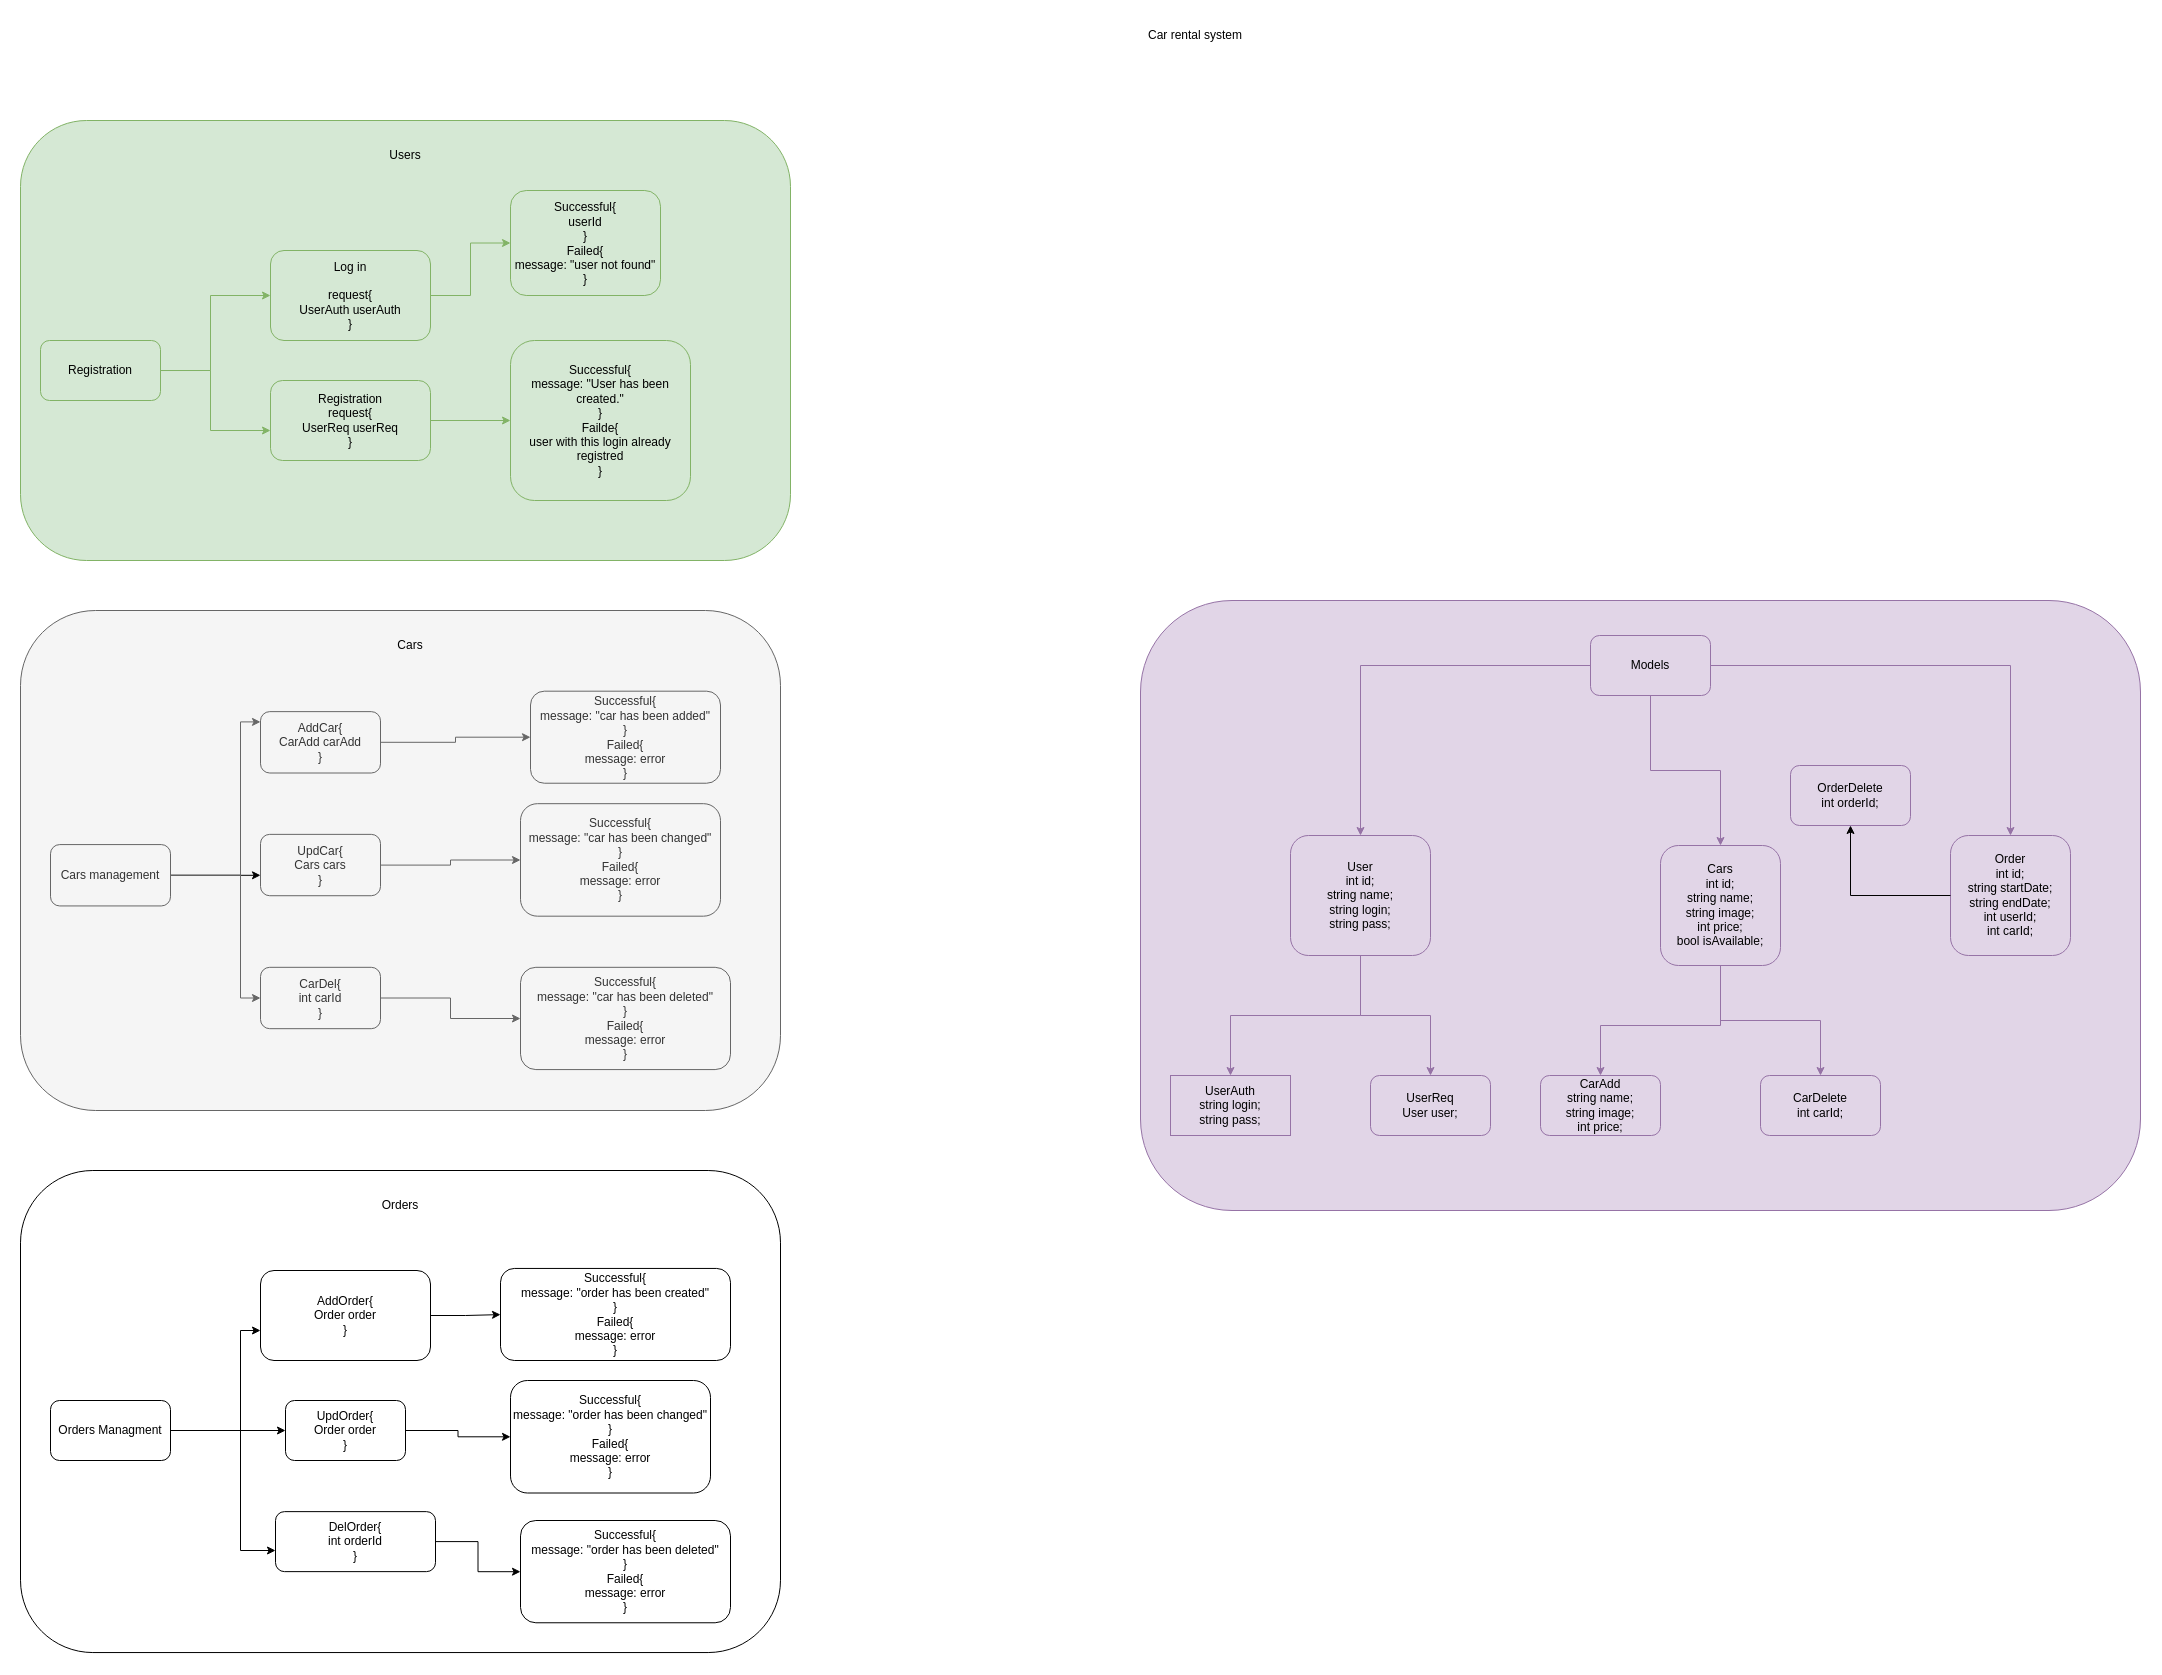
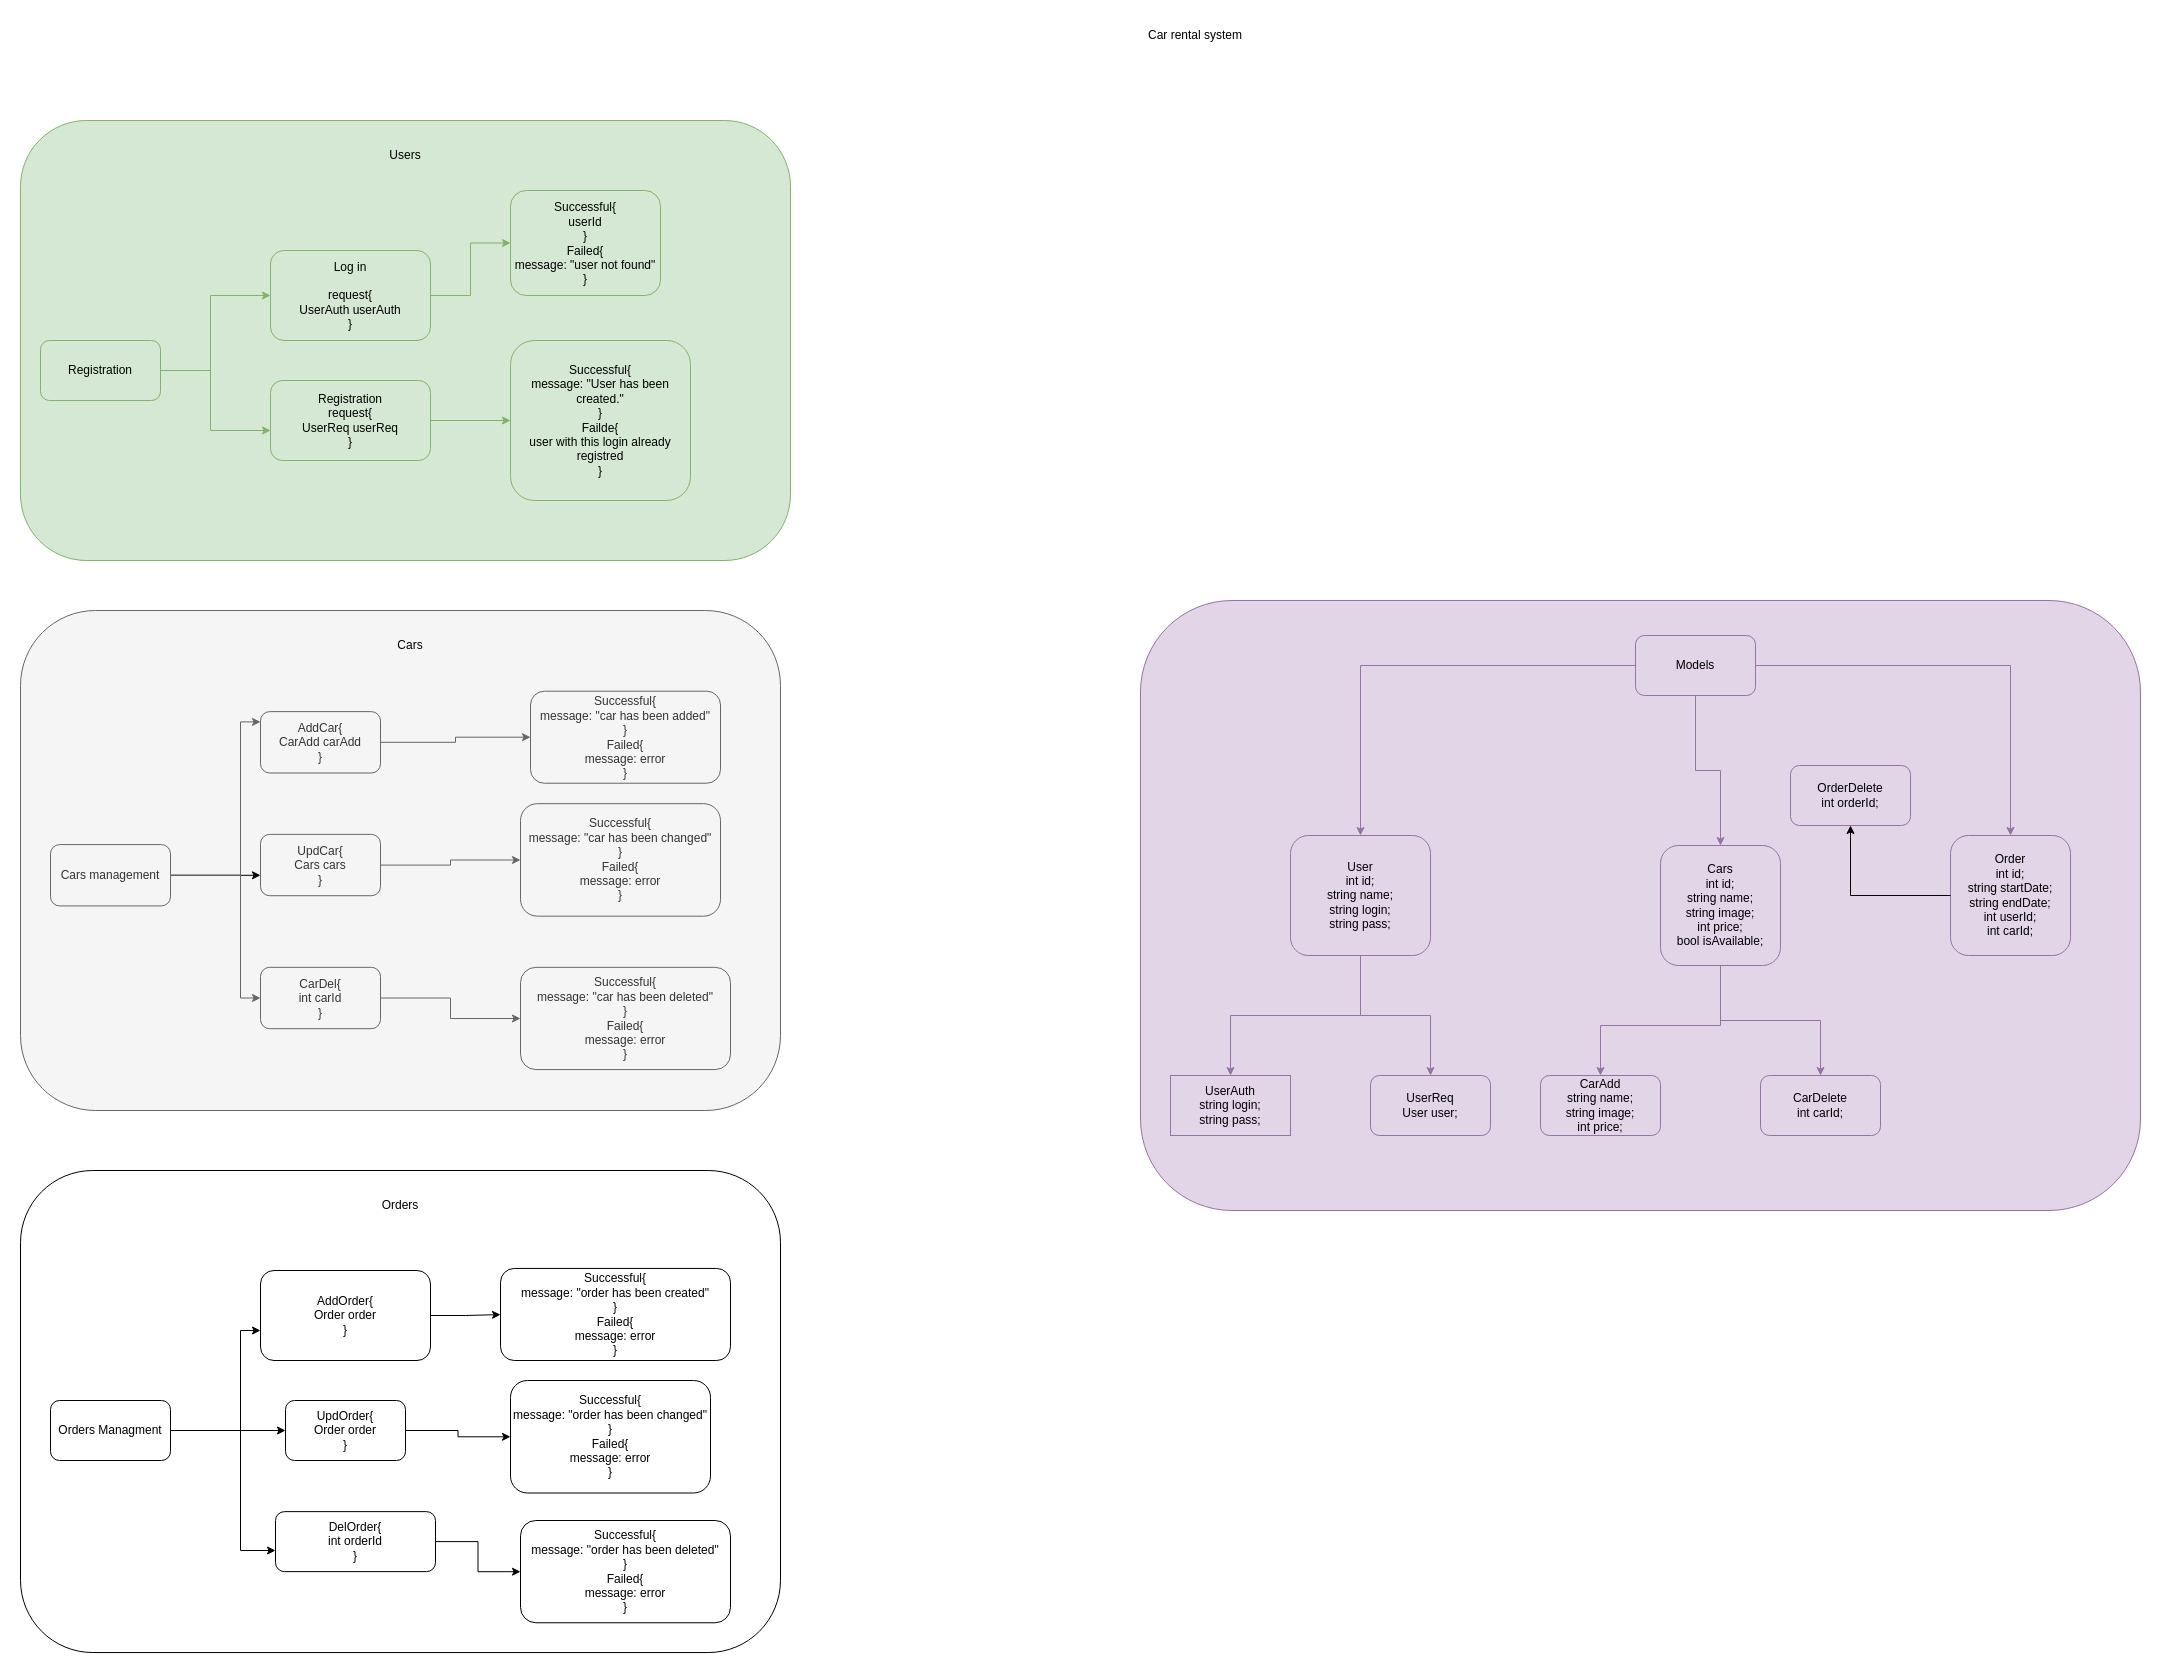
(1651, 666) -> (1696, 666)
